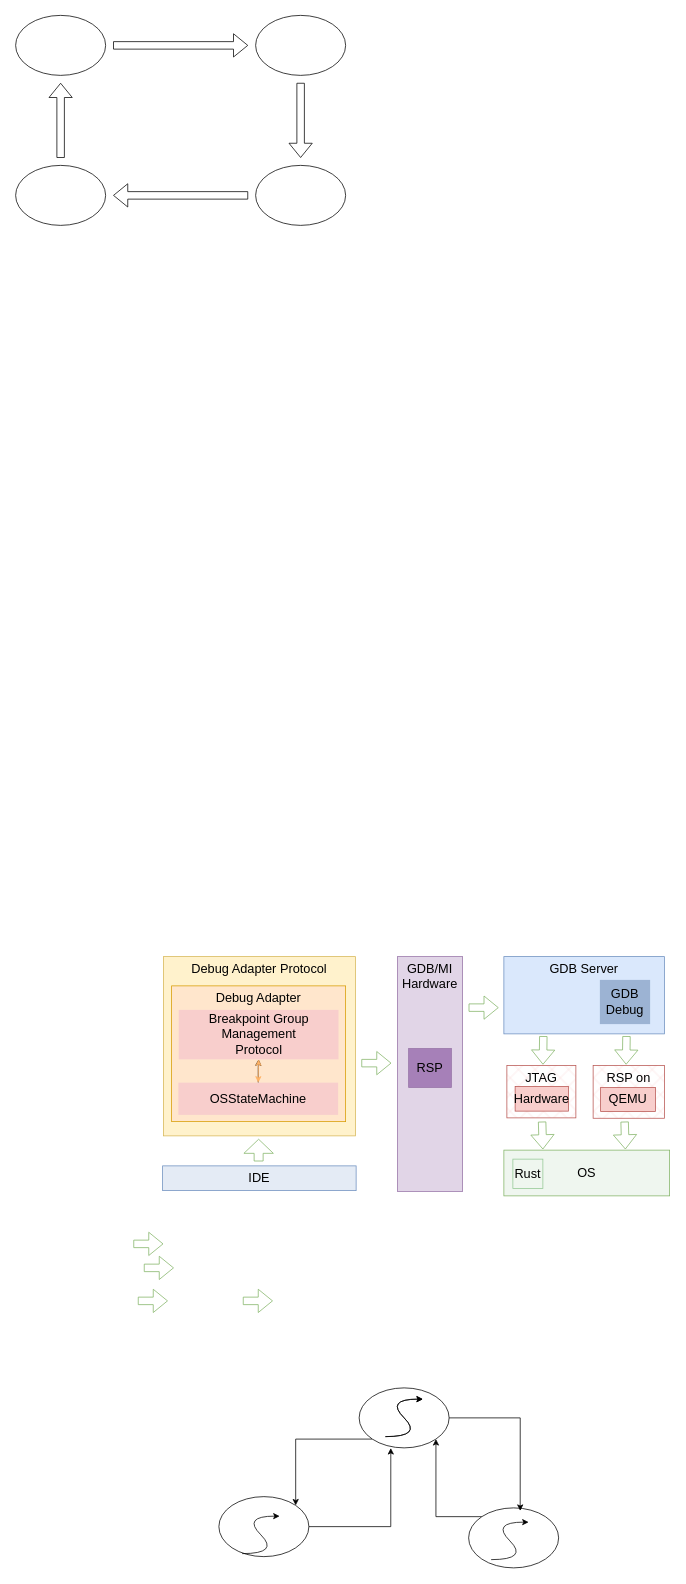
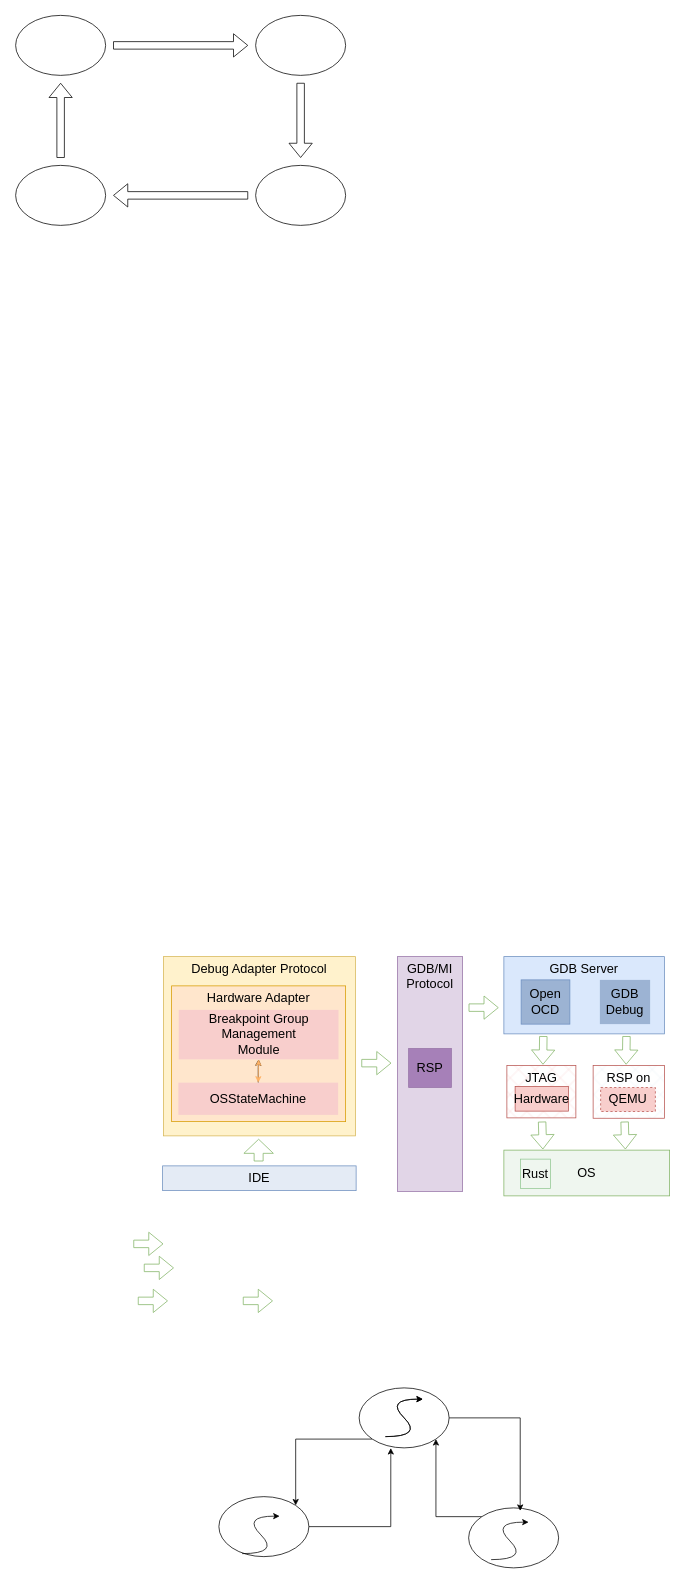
(430, 977) -> (430, 977)
(258, 999) -> (258, 999)
none -> (545, 1002)
(259, 1035) -> (259, 1035)
(629, 1078) -> (629, 1078)
(628, 1100) -> (628, 1100)
(528, 1174) -> (535, 1174)
